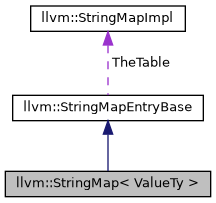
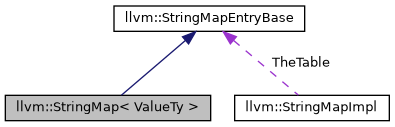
(108, 70) -> (266, 68)
